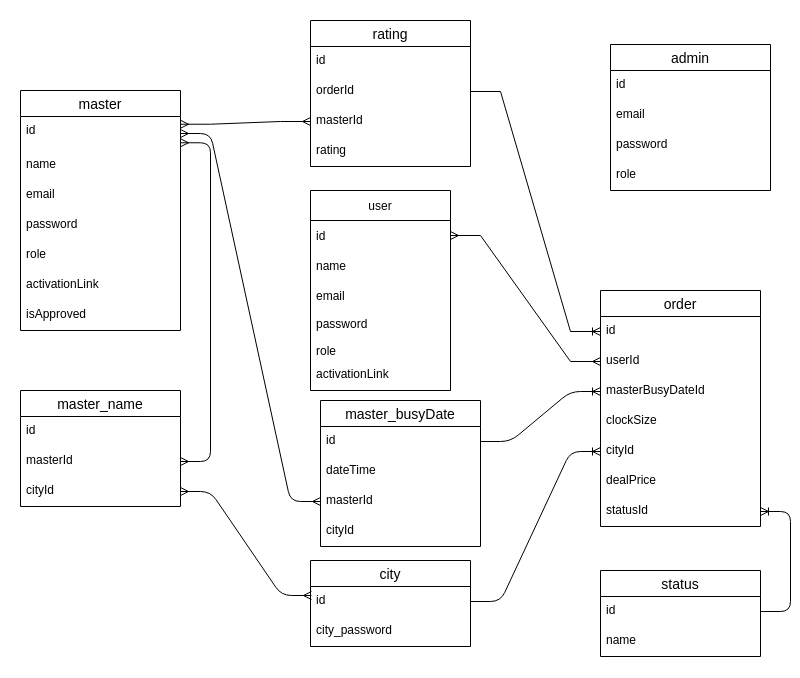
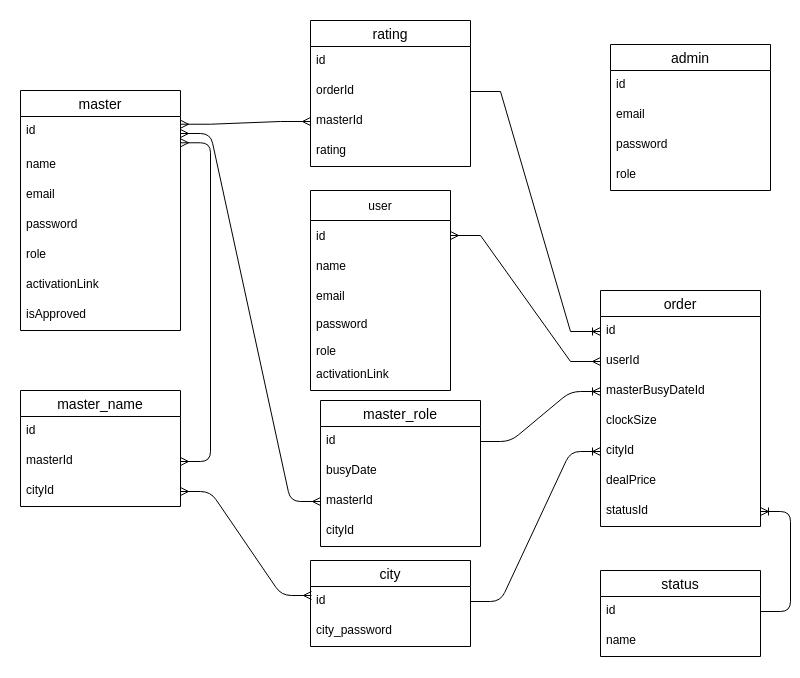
(400, 414) -> (400, 414)
(351, 470) -> (353, 470)
